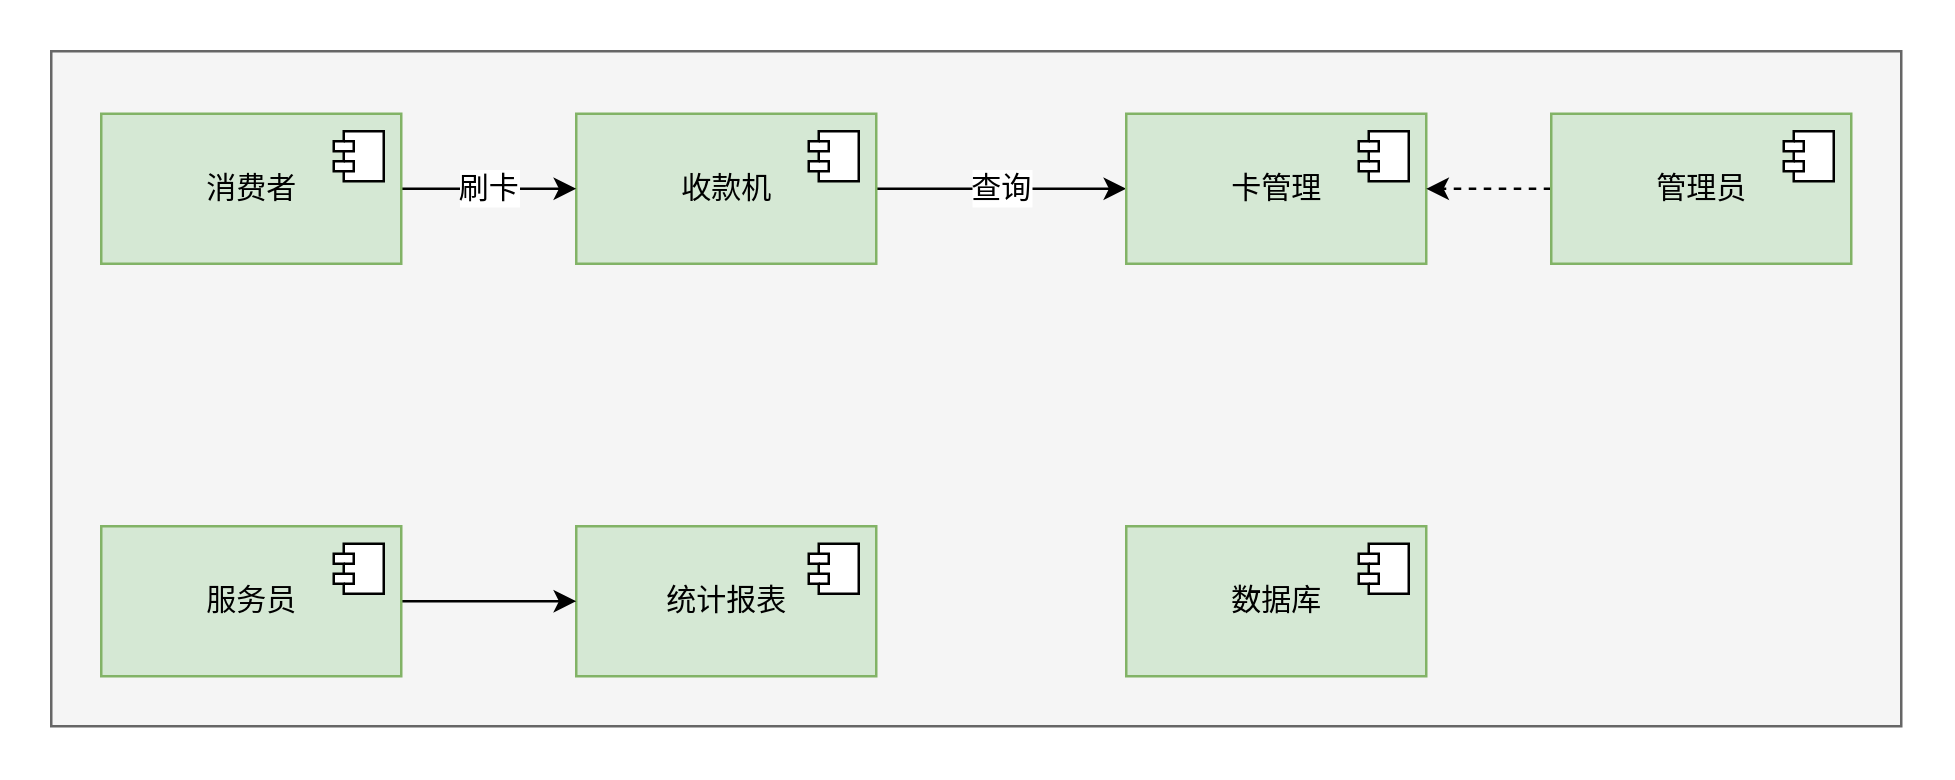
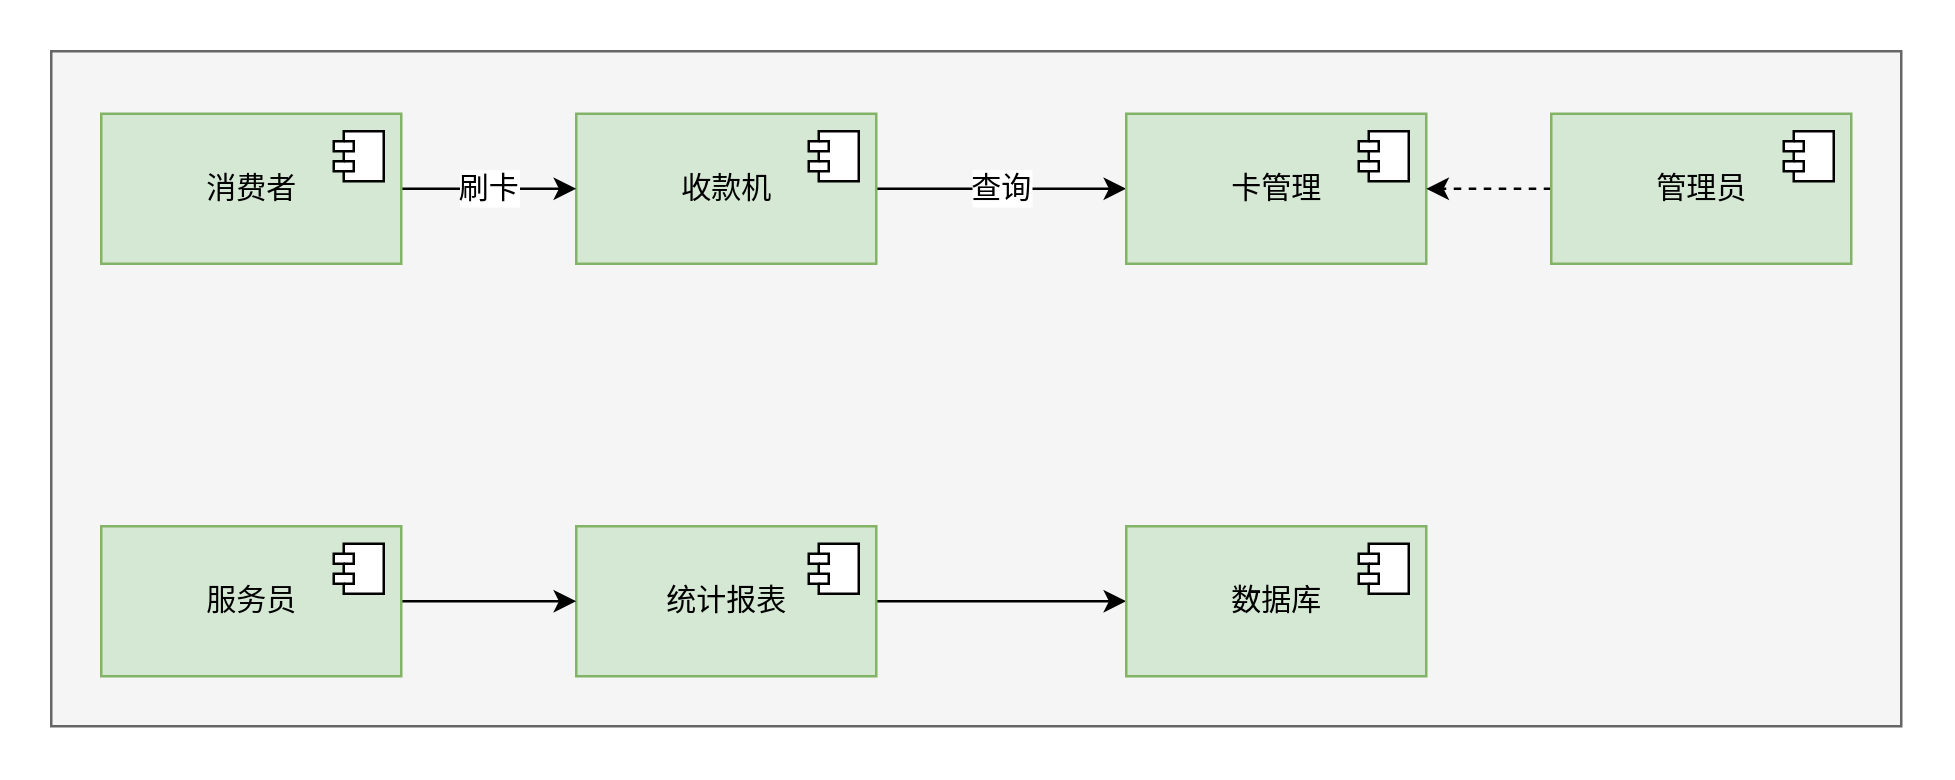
none -> (993, 601)
